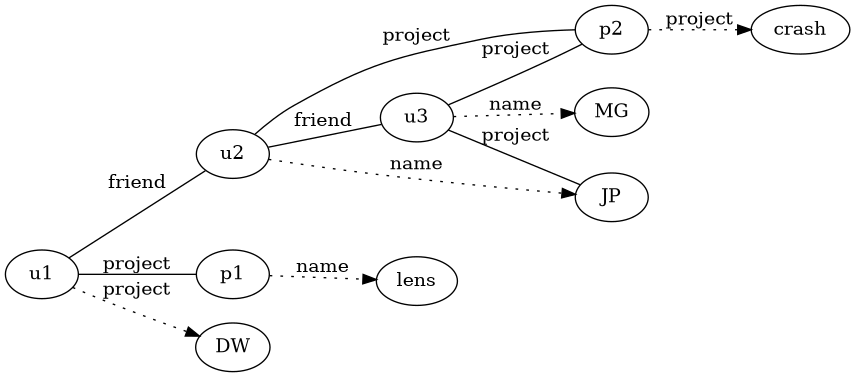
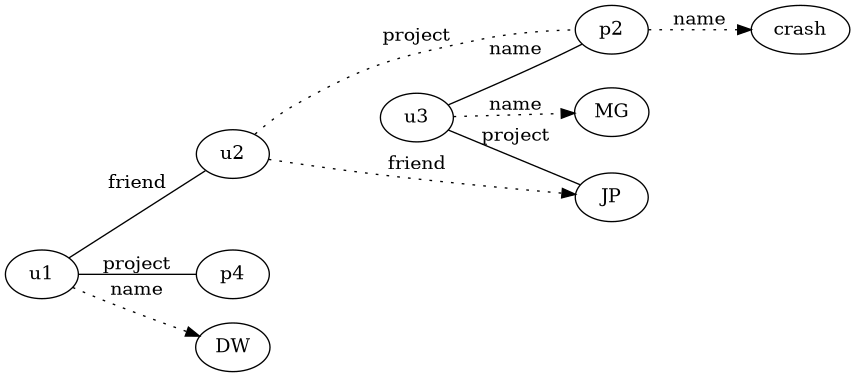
(700, 20) -> (700, 20)
(516, 49) -> (516, 49)
(406, 56) -> (406, 56)
(325, 136) -> none
(417, 164) -> (417, 164)
(233, 274) -> (233, 274)
(417, 281) -> none
(137, 290) -> (137, 290)
